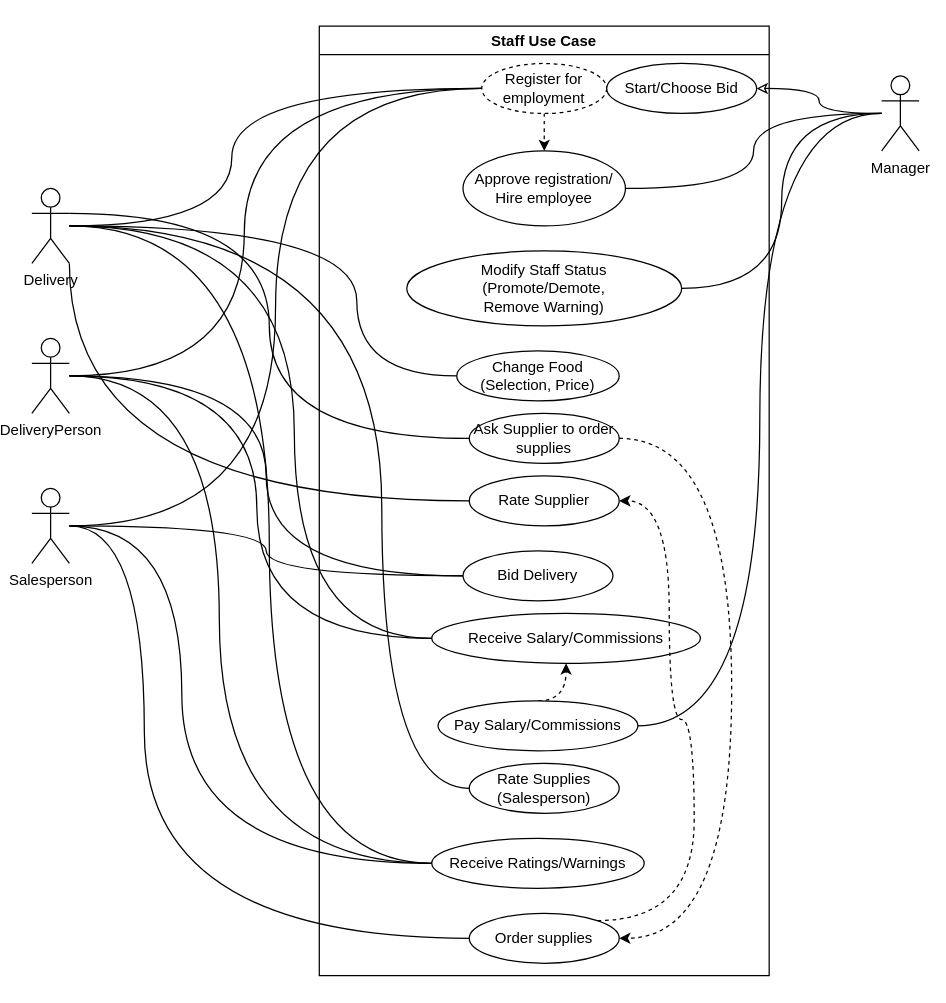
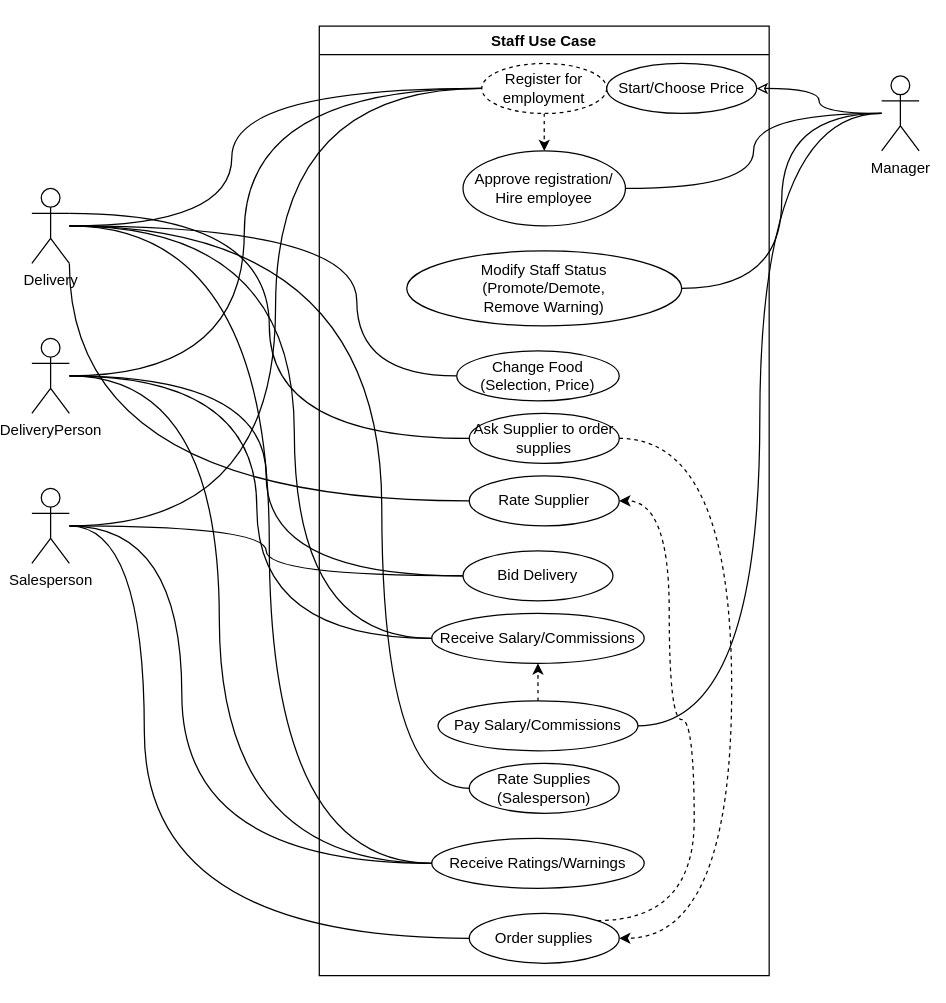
(682, 88) -> (682, 88)
(566, 638) -> (538, 638)
